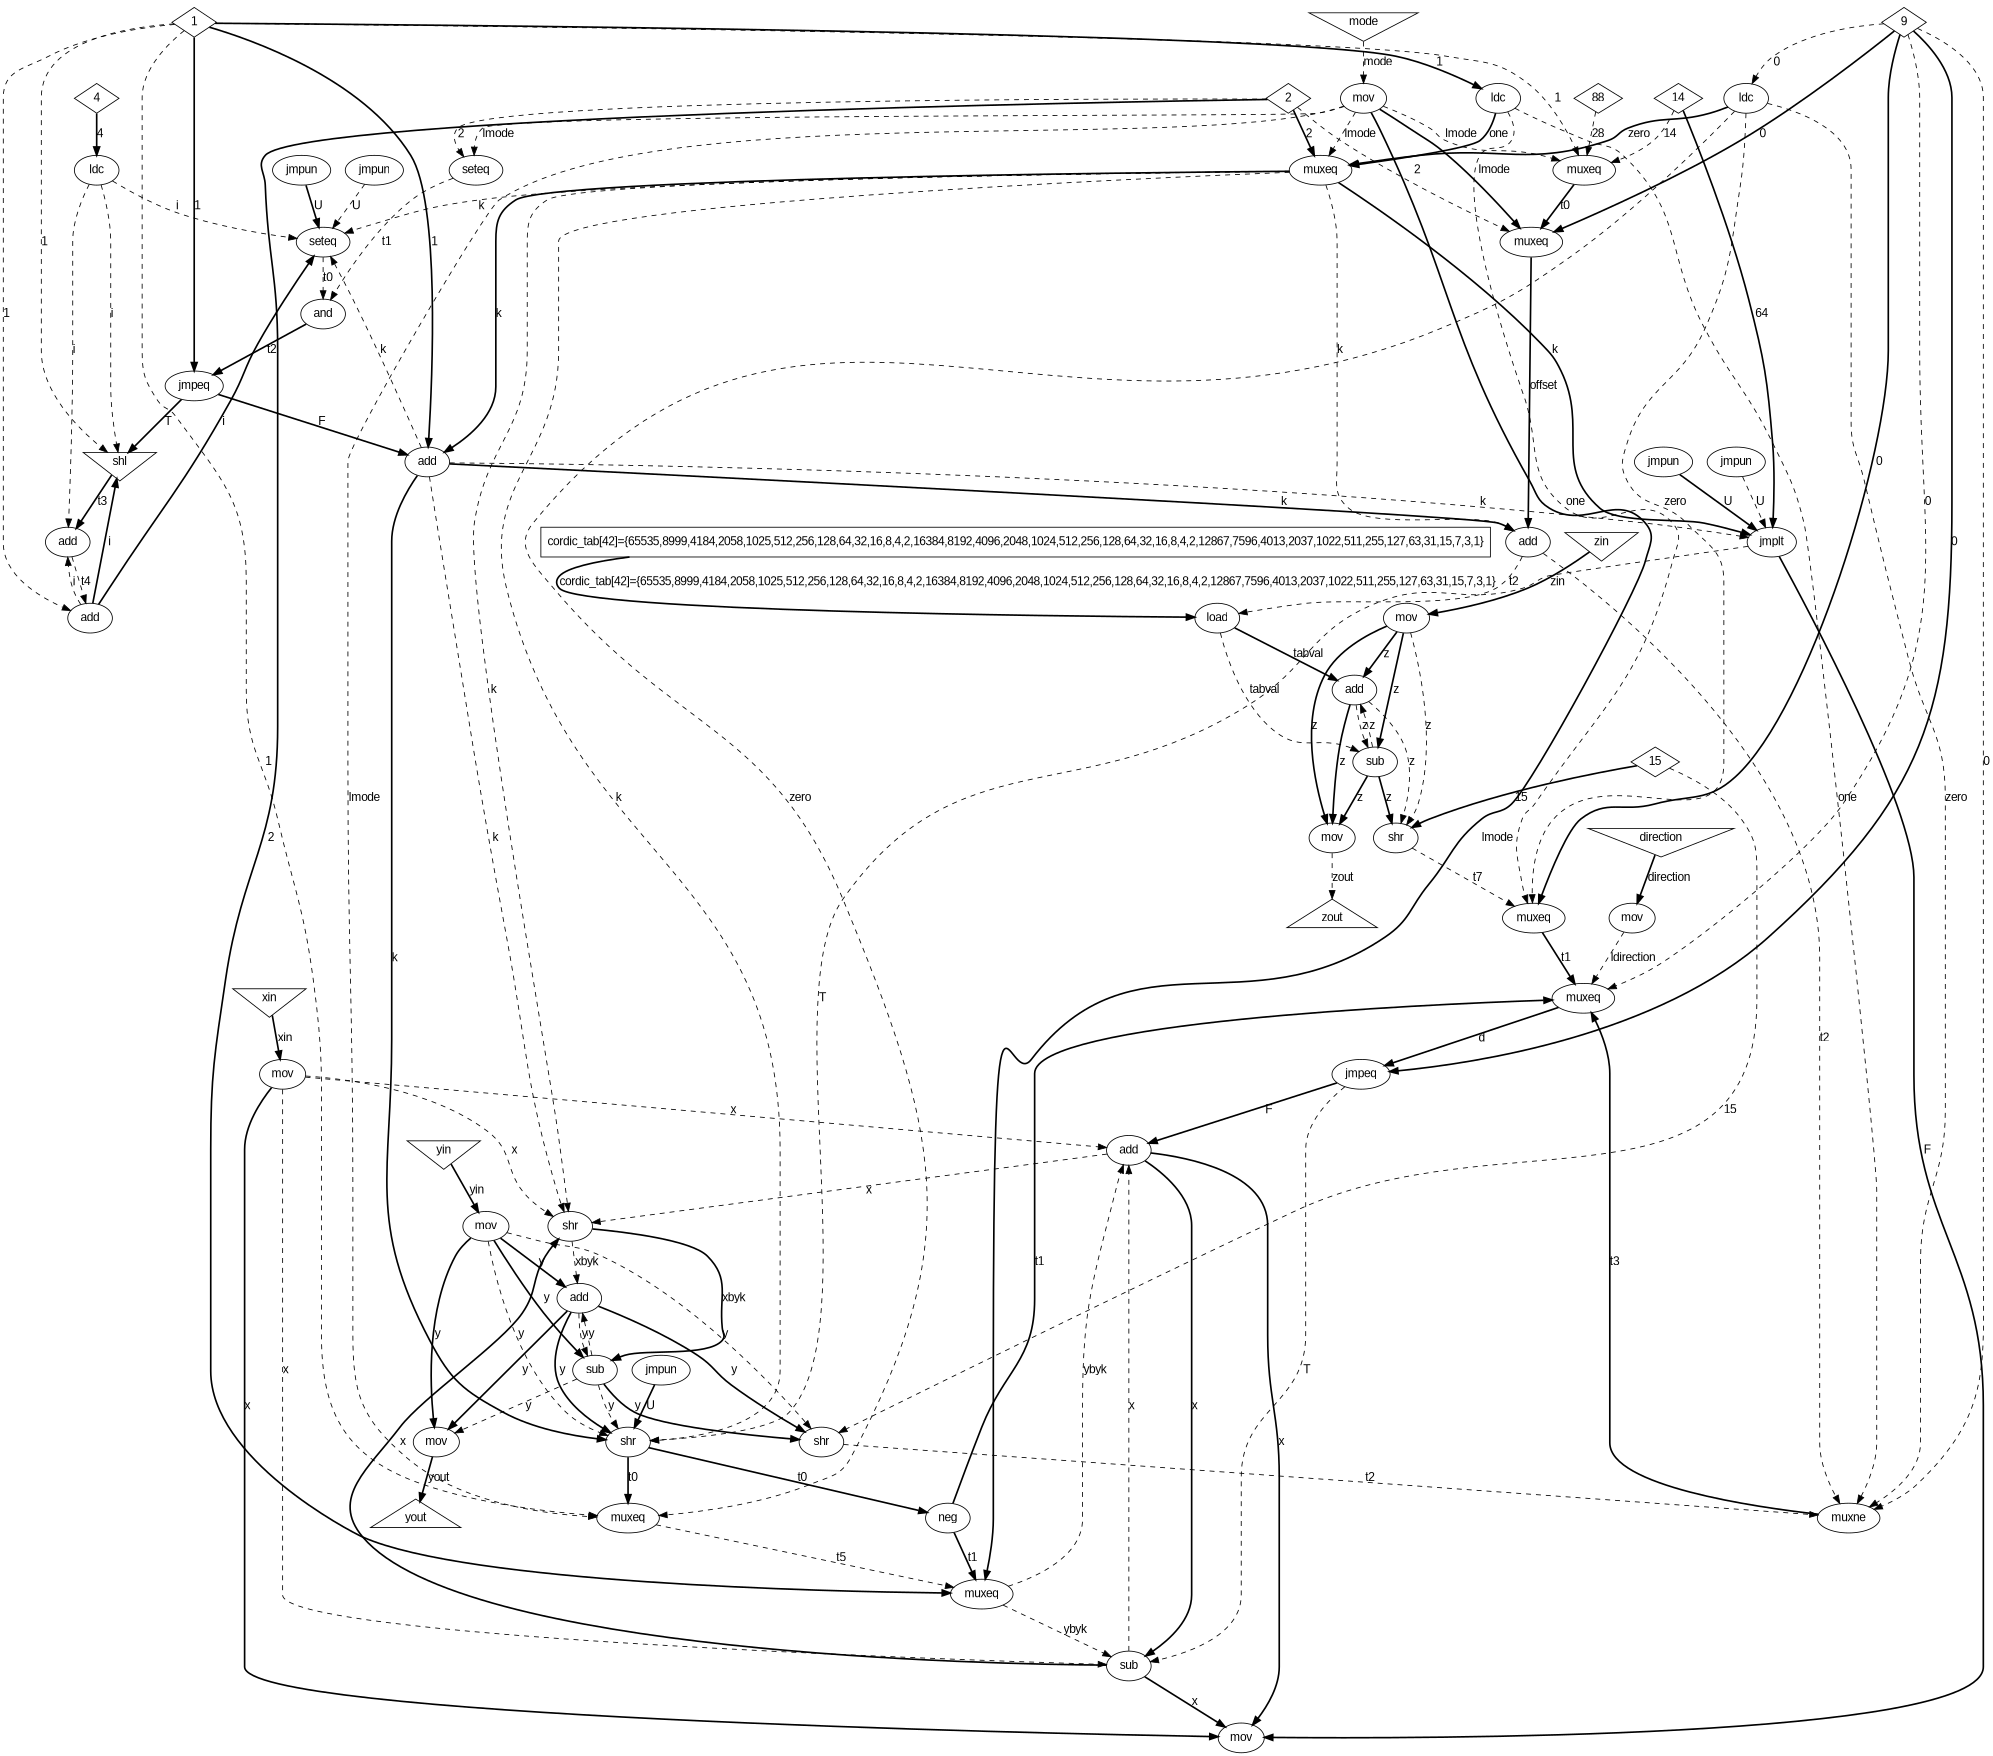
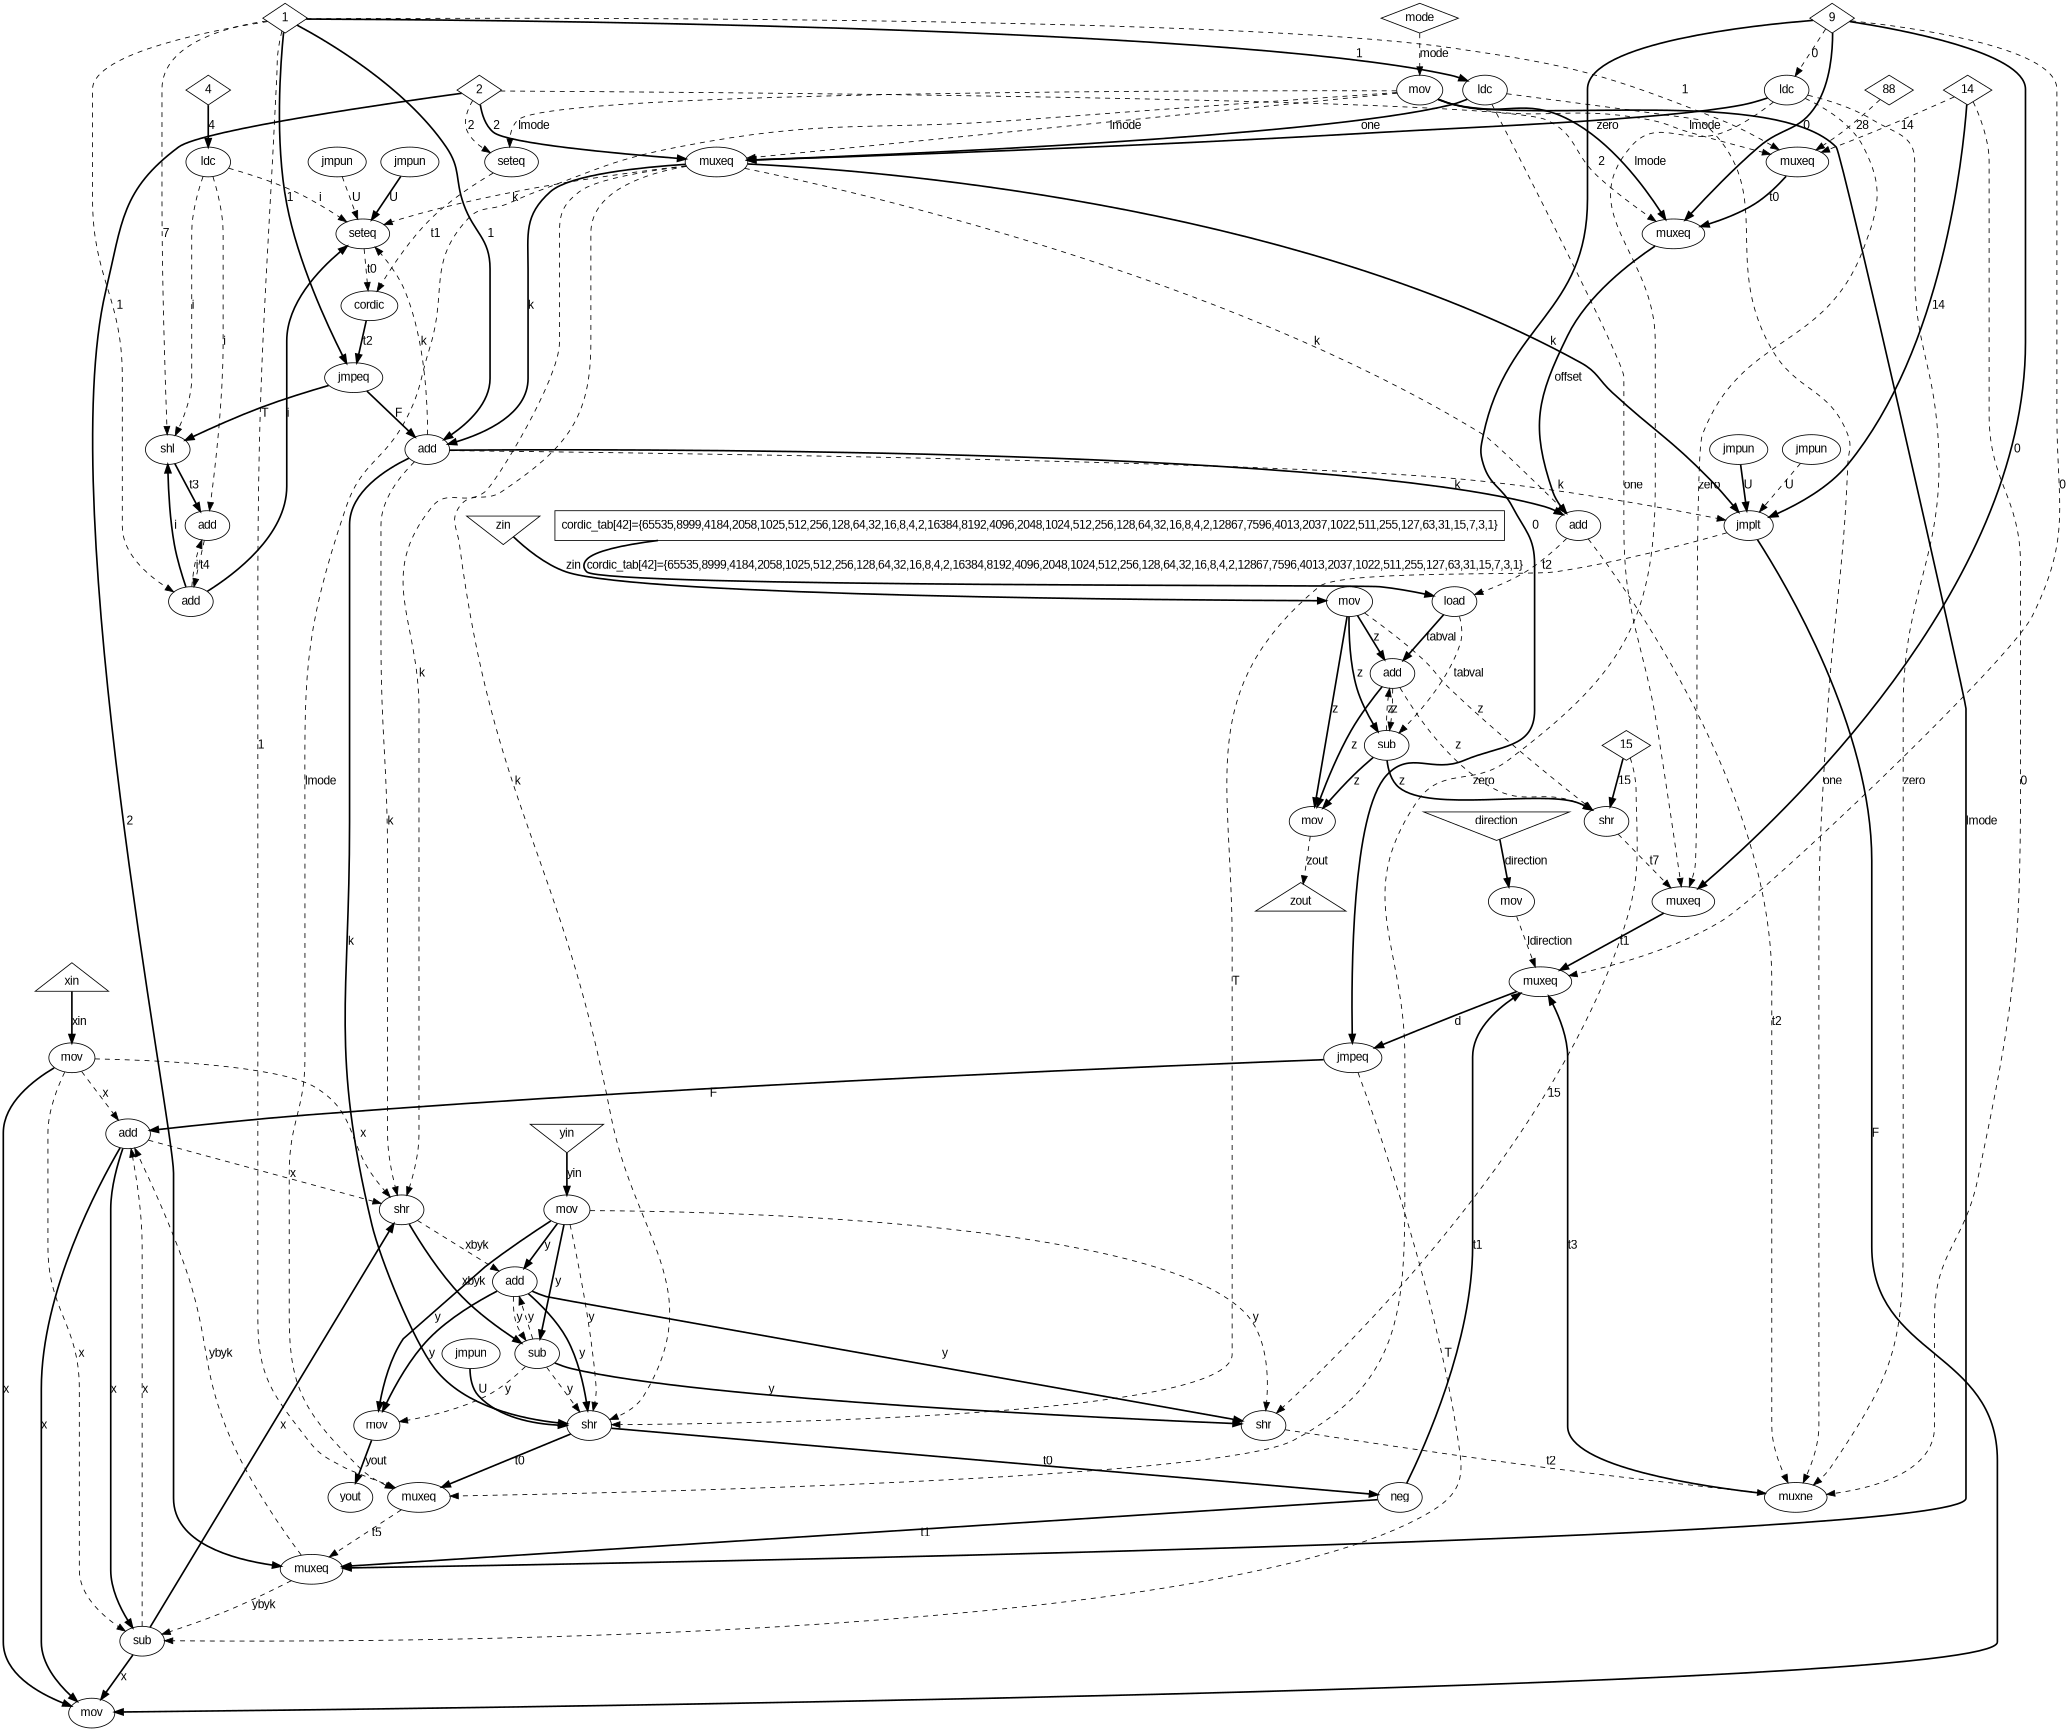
(1364, 22) -> (1420, 18)
(45, 242) -> (166, 234)
(323, 314) -> (369, 306)
(1762, 314) -> (1939, 306)
(120, 462) -> (168, 450)
(1983, 771) -> (2020, 832)
(269, 998) -> (72, 982)
(416, 1518) -> (350, 1497)
